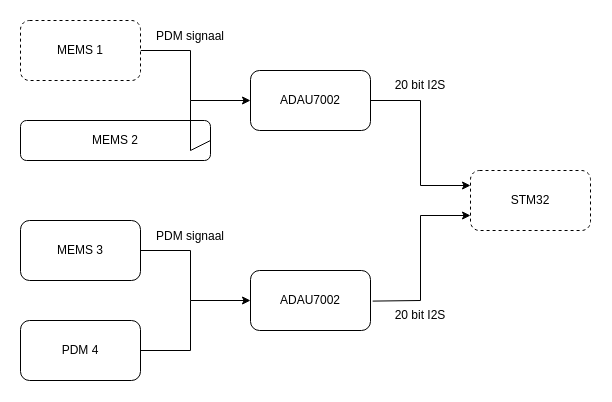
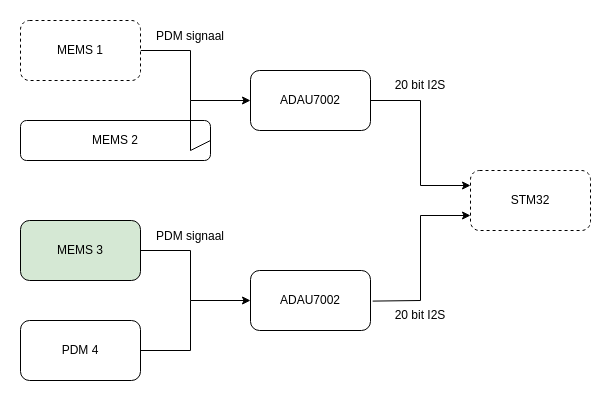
(81, 251) -> (81, 251)
